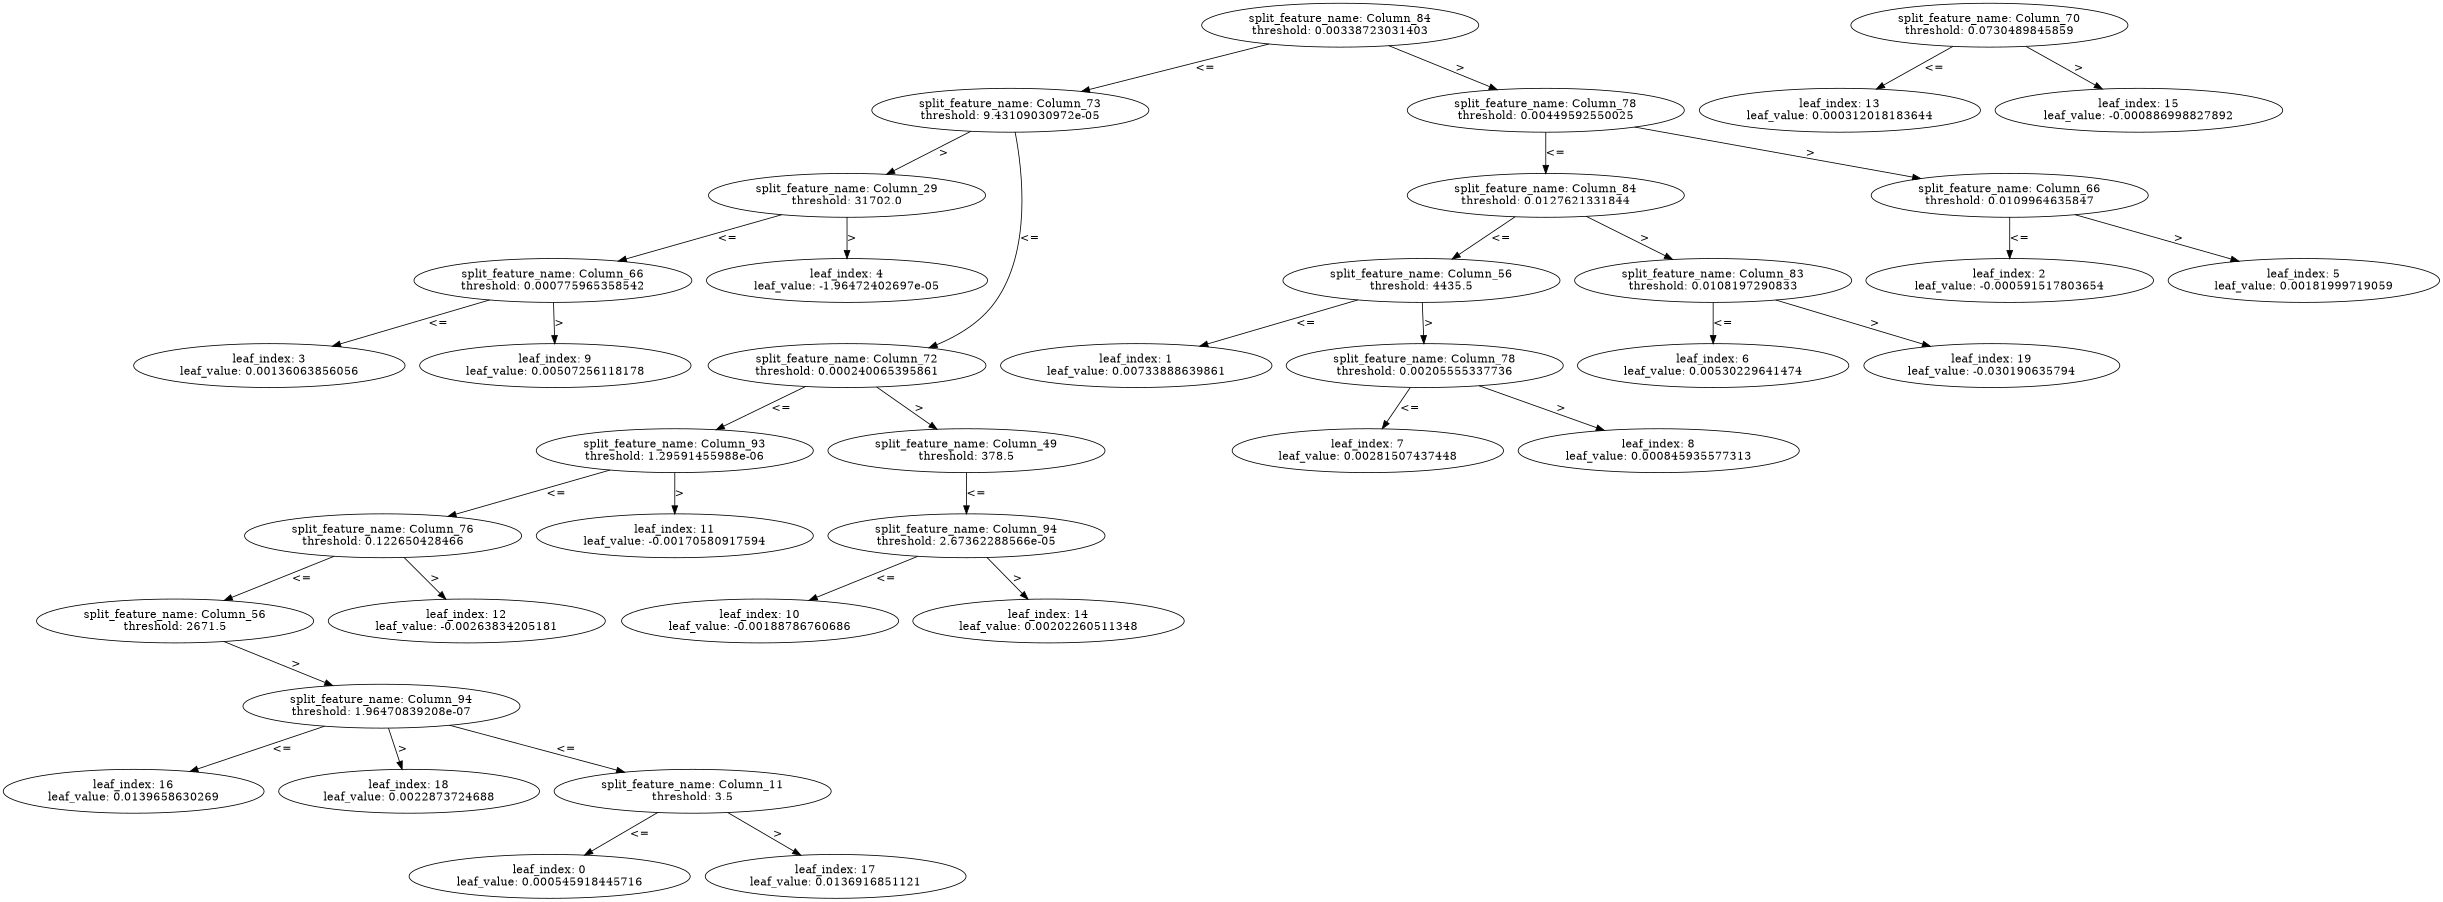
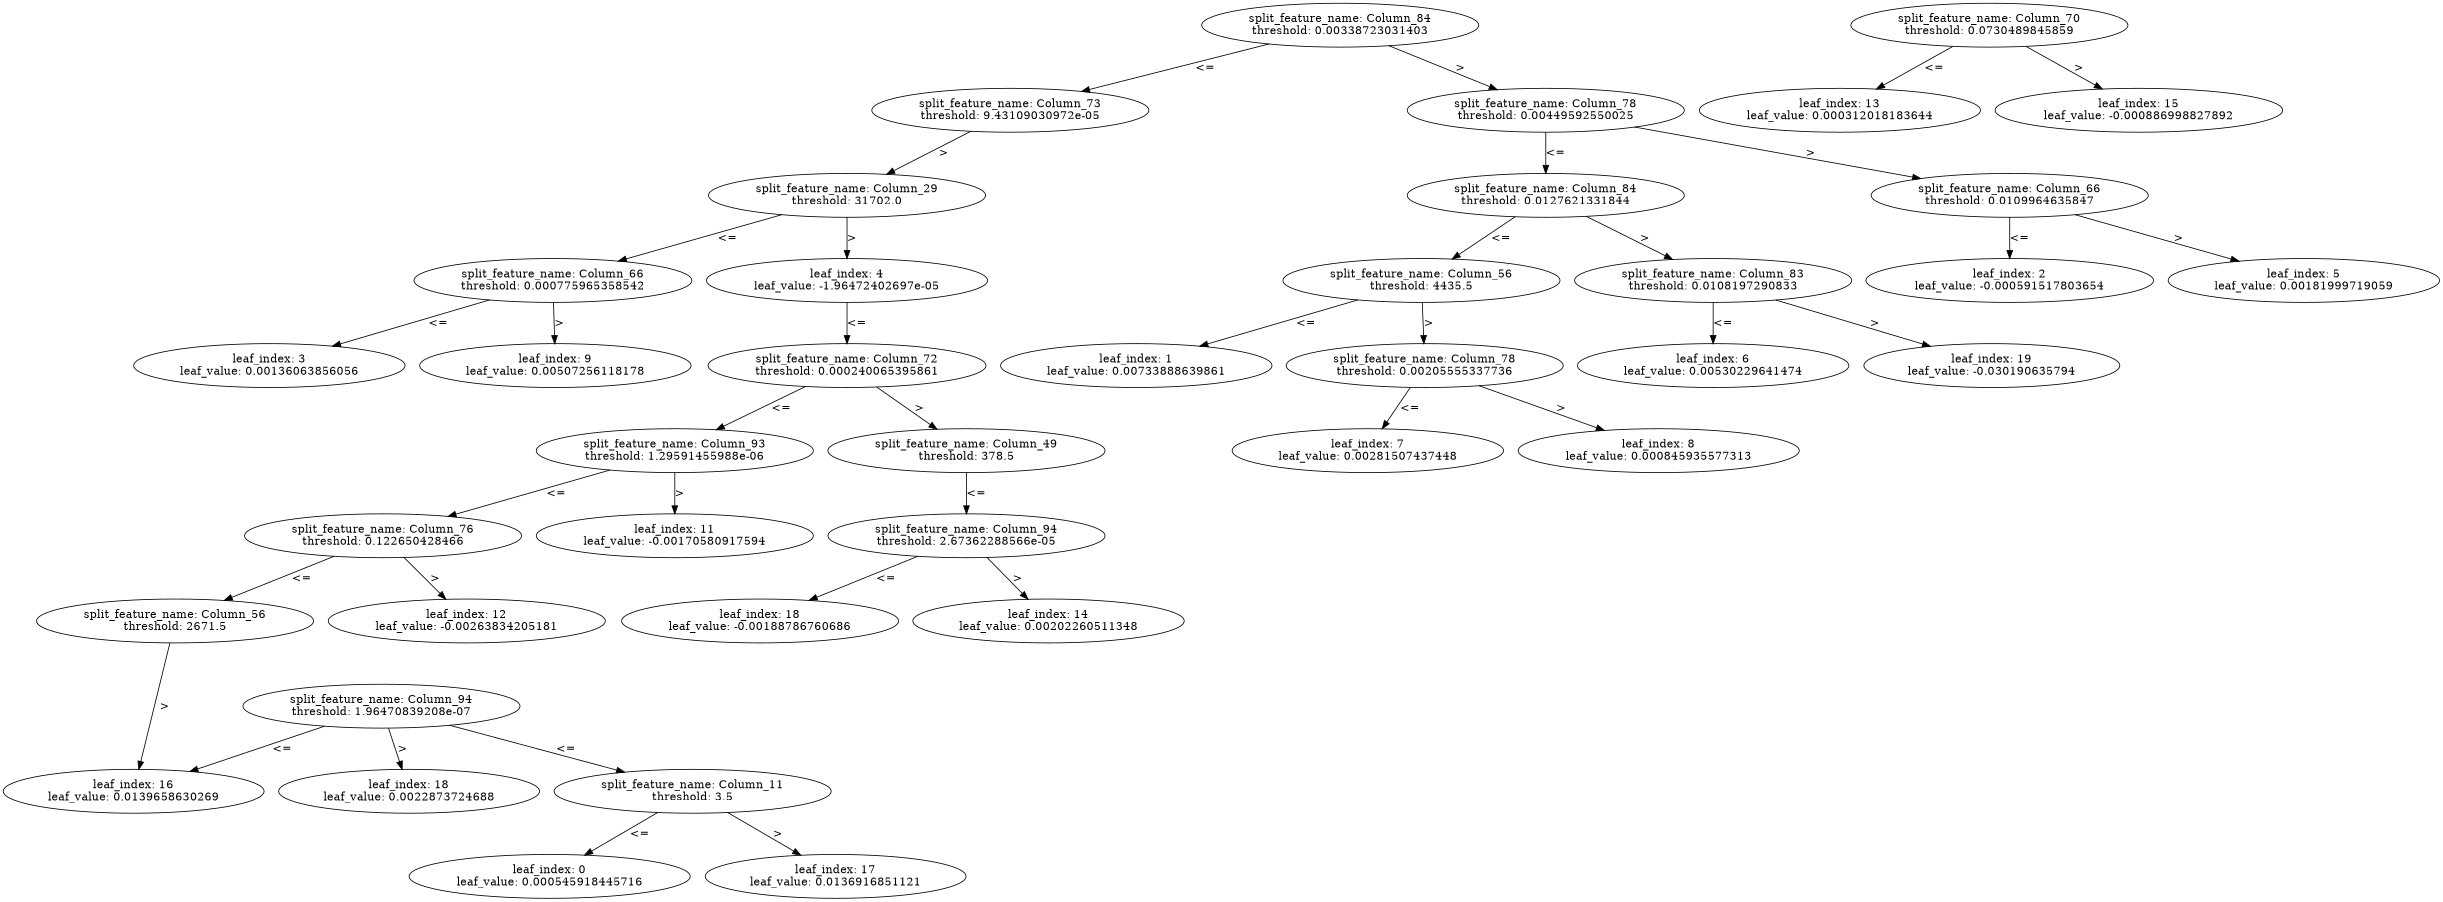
(1016, 256) -> (847, 319)
(760, 621) -> (760, 621)
(274, 662) -> (155, 702)
